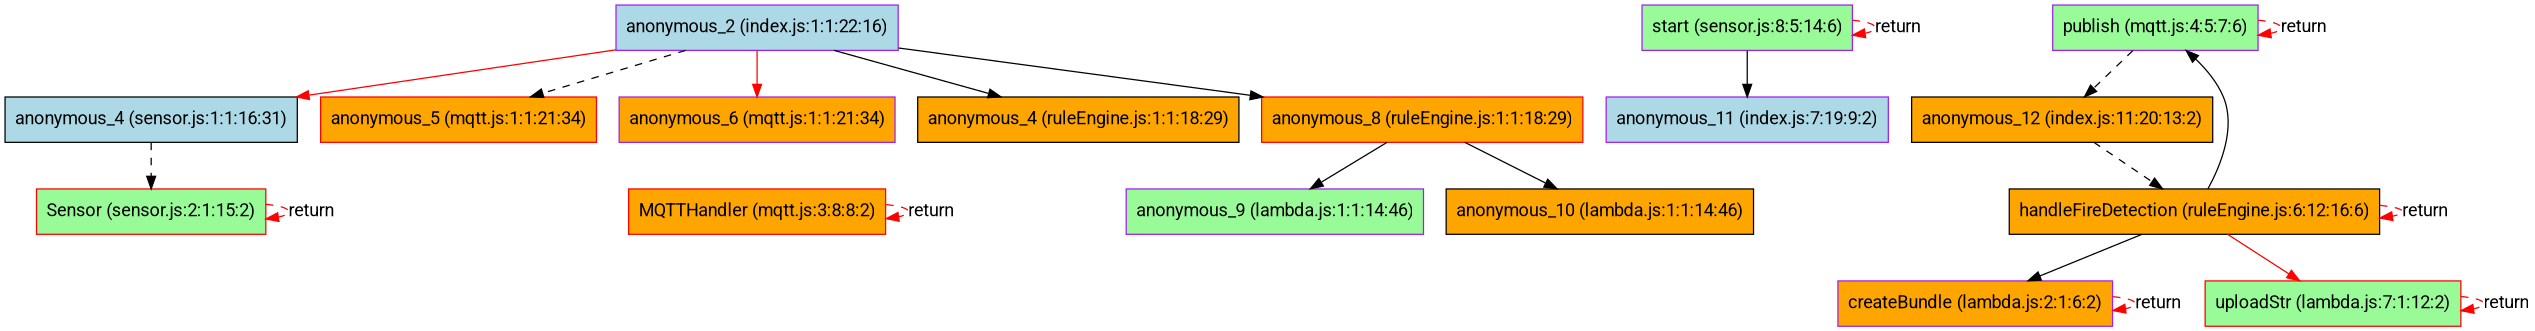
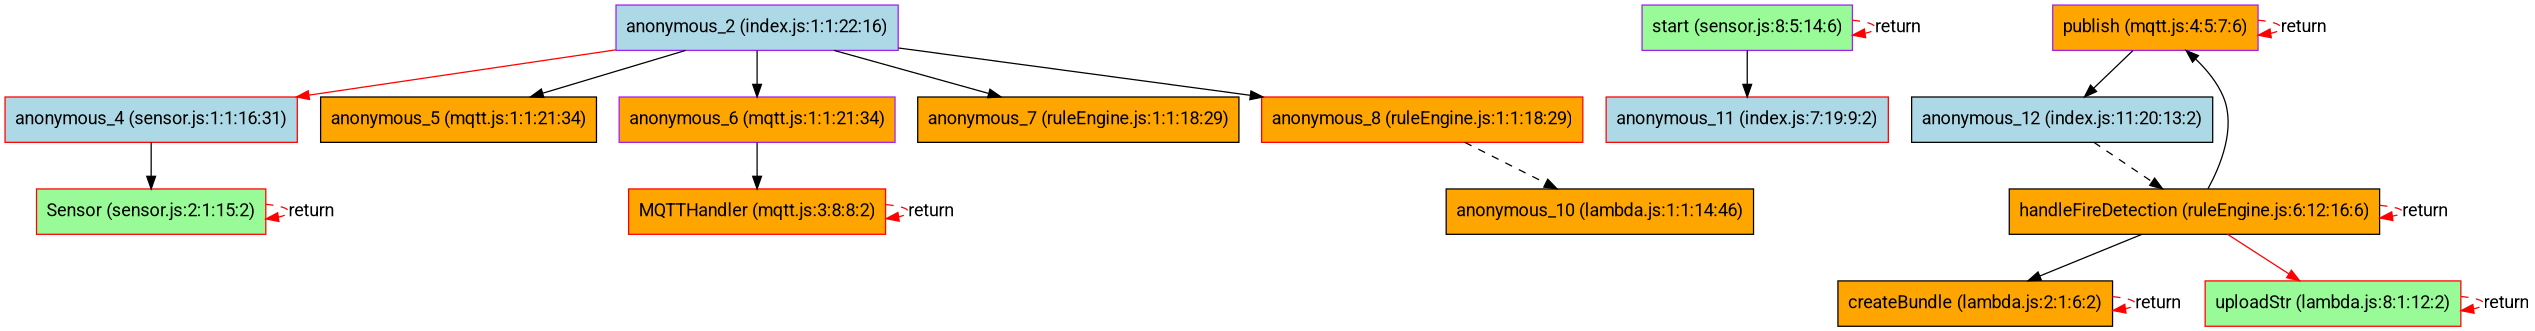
(2155, 28) -> (2155, 28)
(757, 67) -> (757, 67)
(2113, 69) -> (2113, 69)
(614, 72) -> (614, 72)
(151, 120) -> (151, 120)
(459, 120) -> (459, 120)
(1078, 120) -> (1078, 120)
(1747, 120) -> (1747, 120)
(2062, 120) -> (2062, 120)
(151, 159) -> (151, 159)
none -> (757, 159)
(1505, 163) -> (1505, 163)
(1275, 212) -> none
(1975, 304) -> (1975, 304)
(2333, 304) -> (2333, 304)
